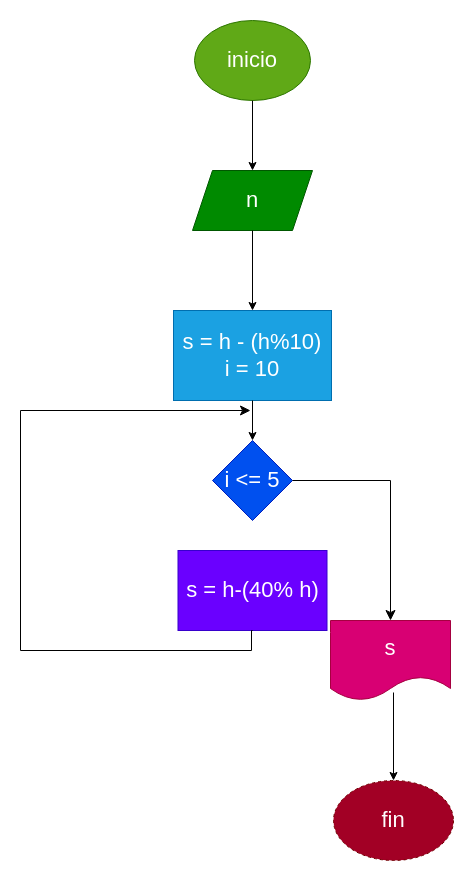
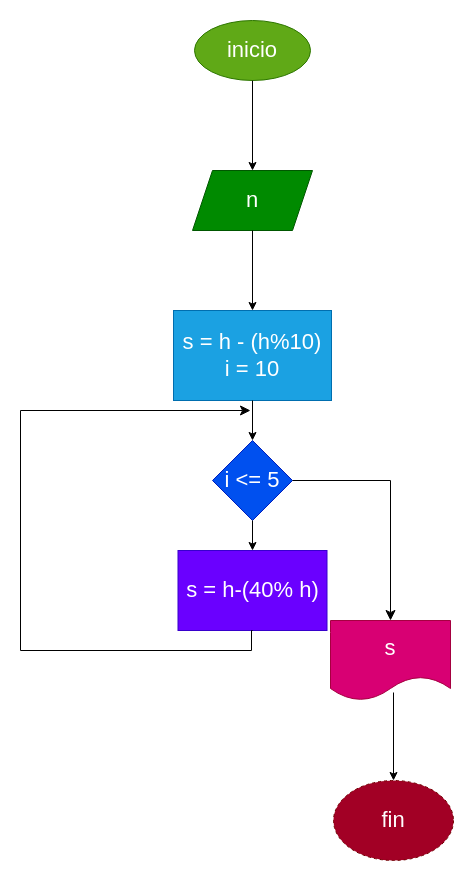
(253, 61) -> (253, 51)
none -> (253, 532)
